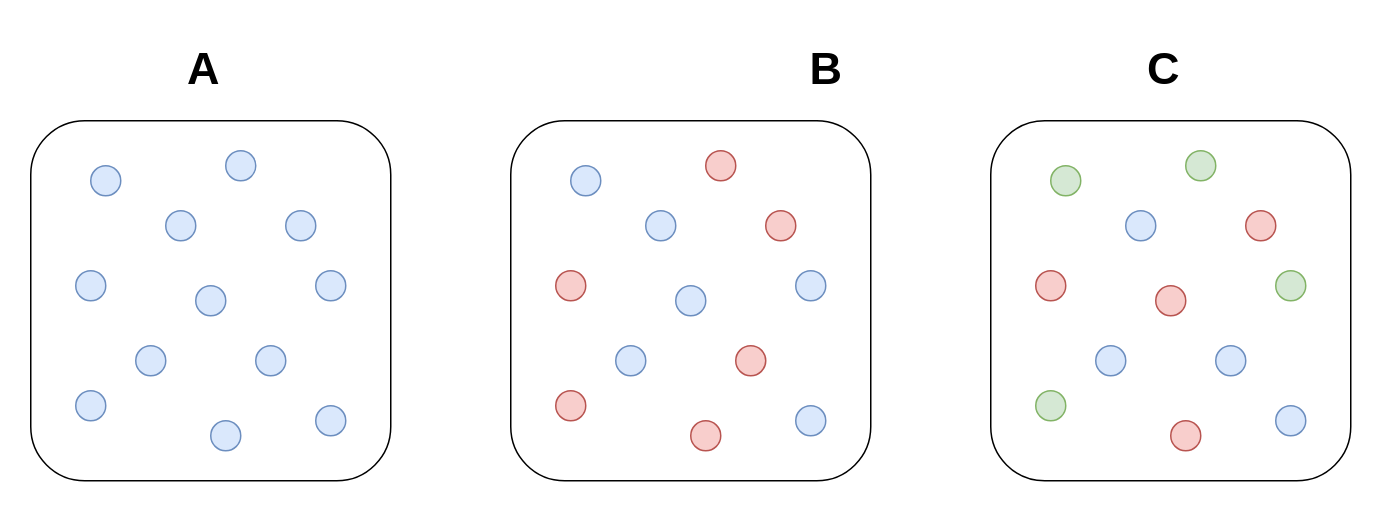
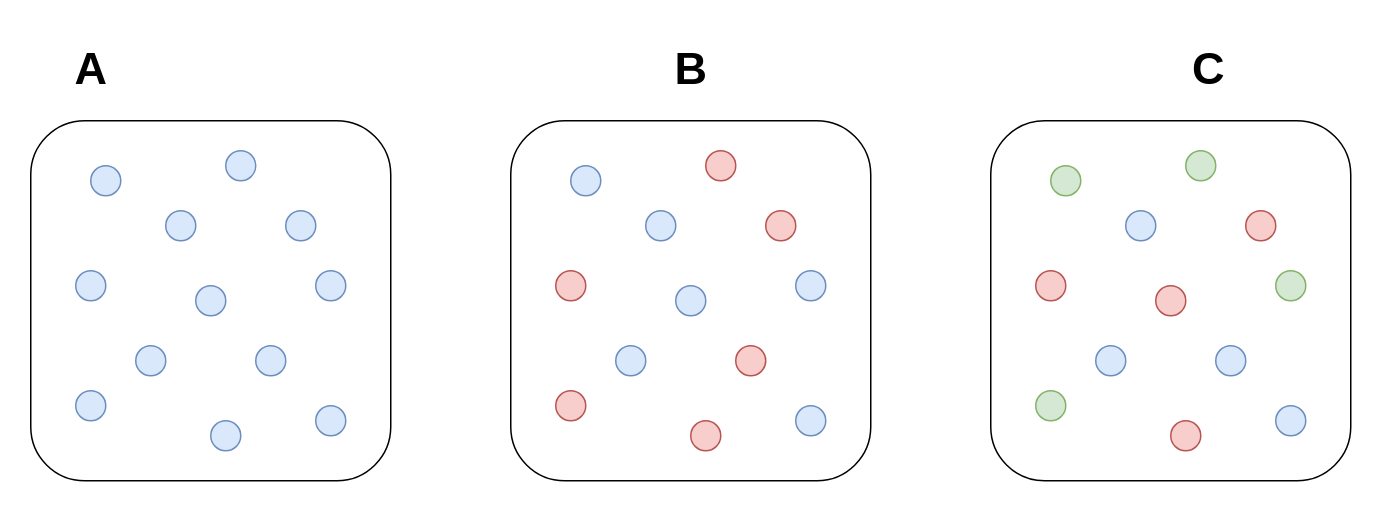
(203, 68) -> (91, 68)
(826, 68) -> (691, 68)
(1163, 68) -> (1208, 68)
